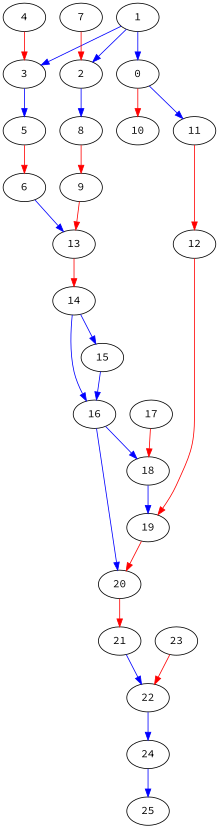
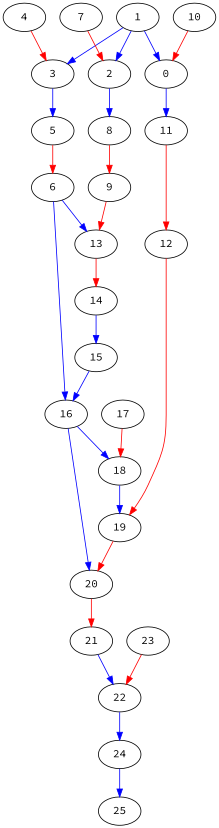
(138, 99) -> (182, 42)
(72, 355) -> (59, 297)
